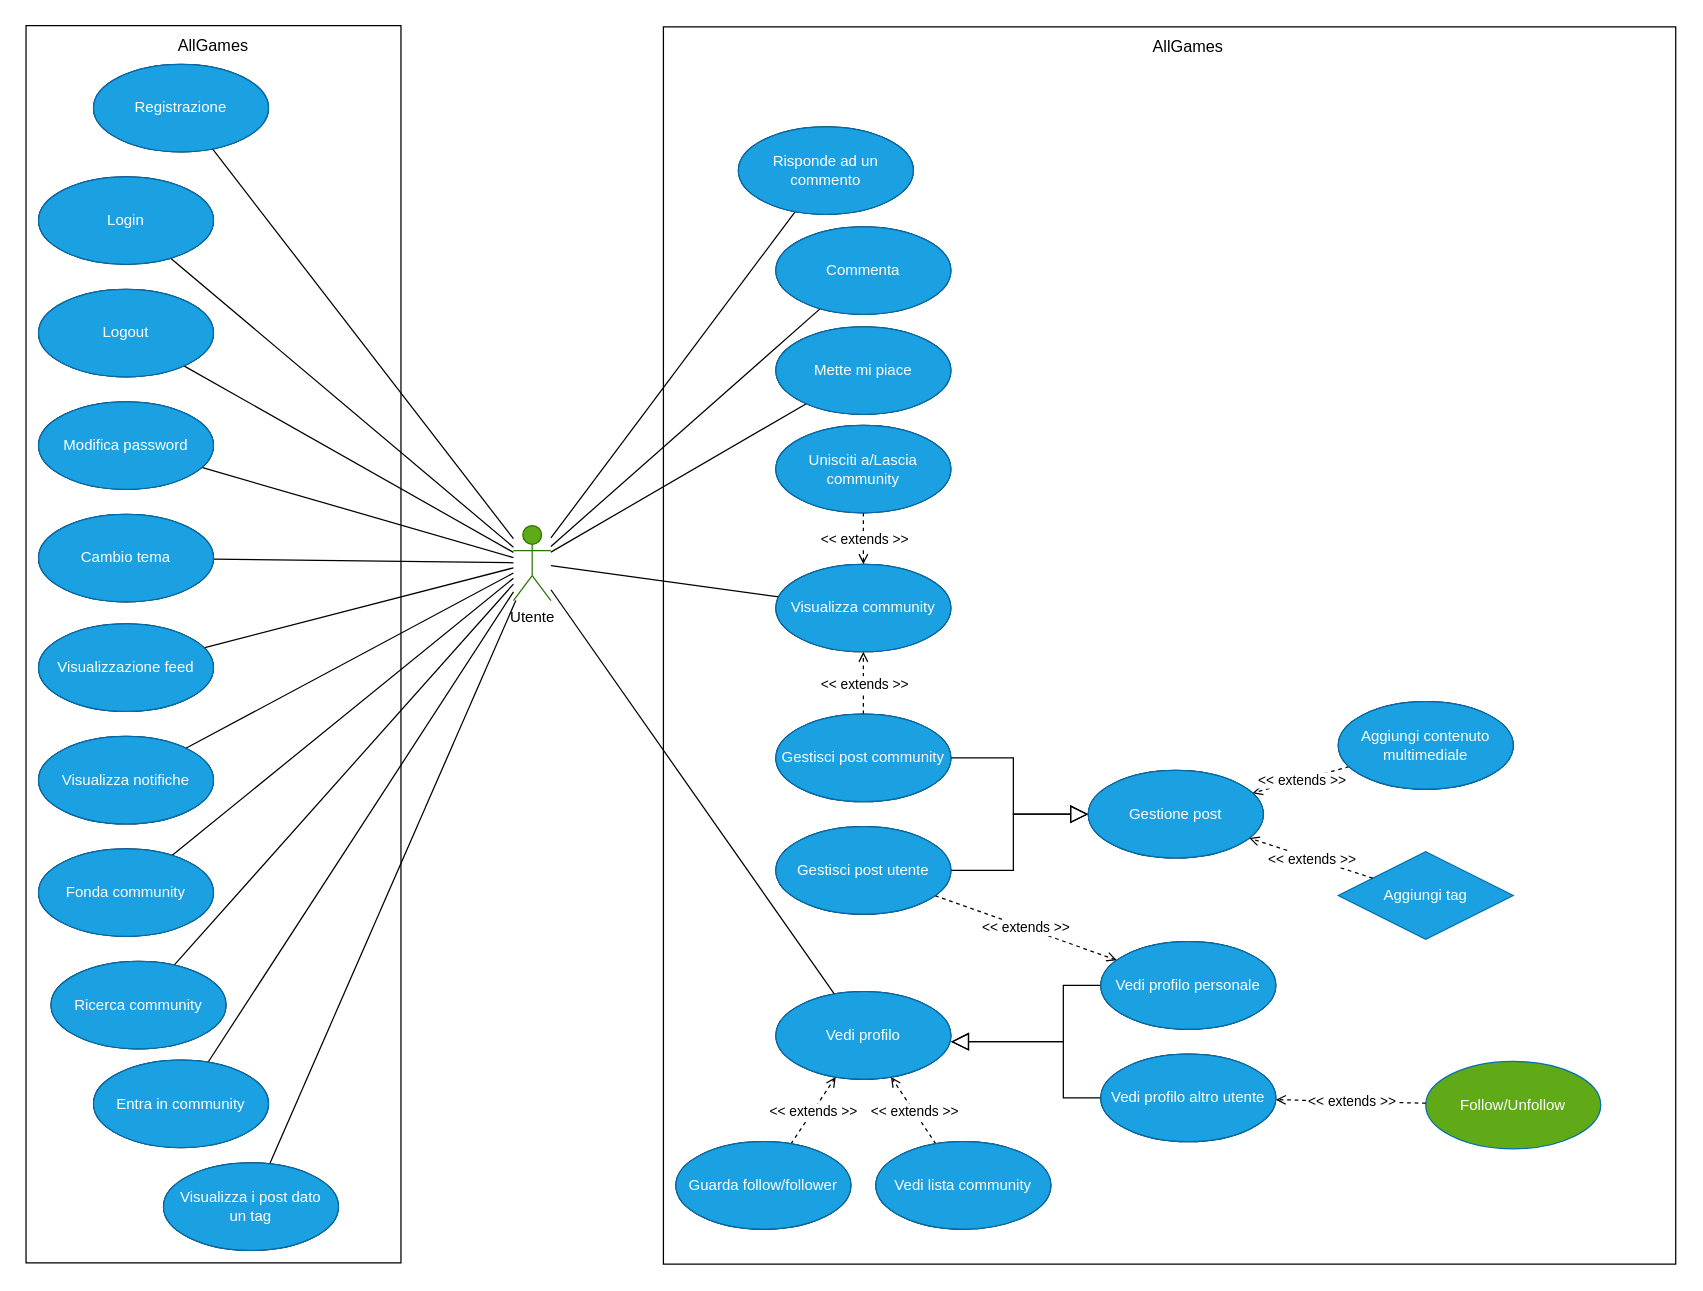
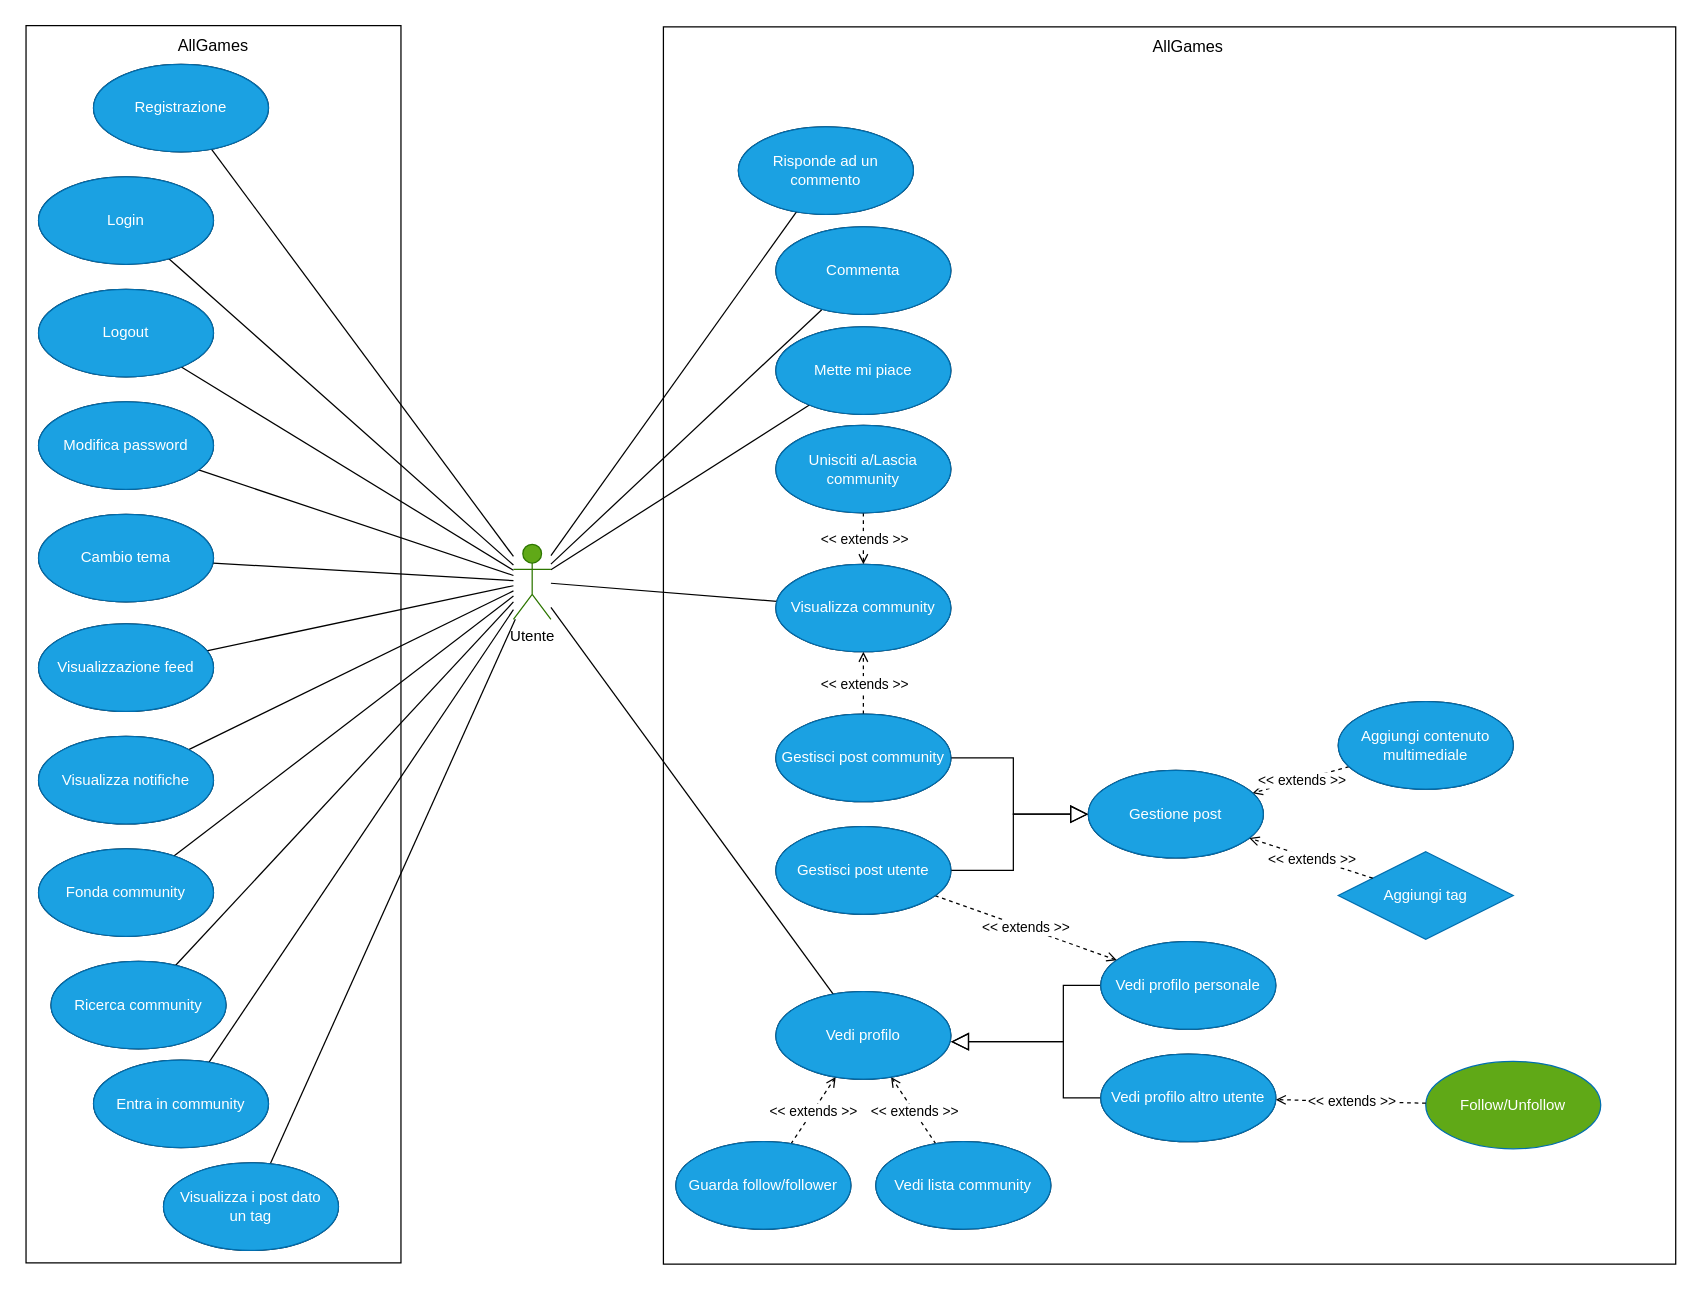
(532, 563) -> (532, 582)
